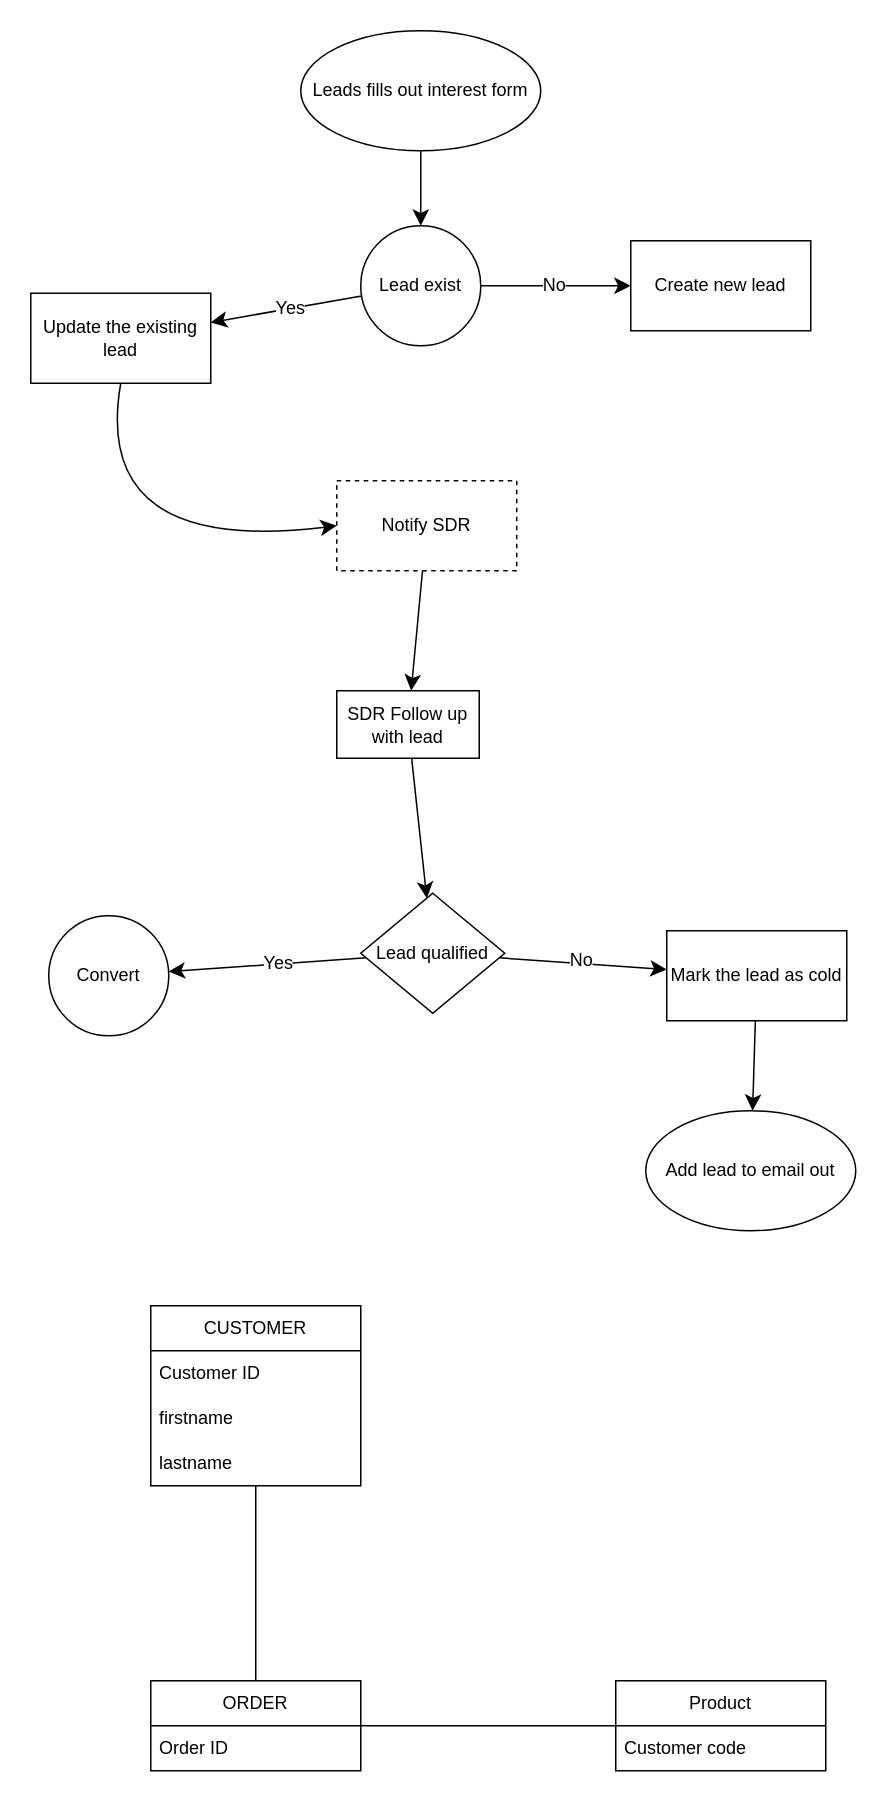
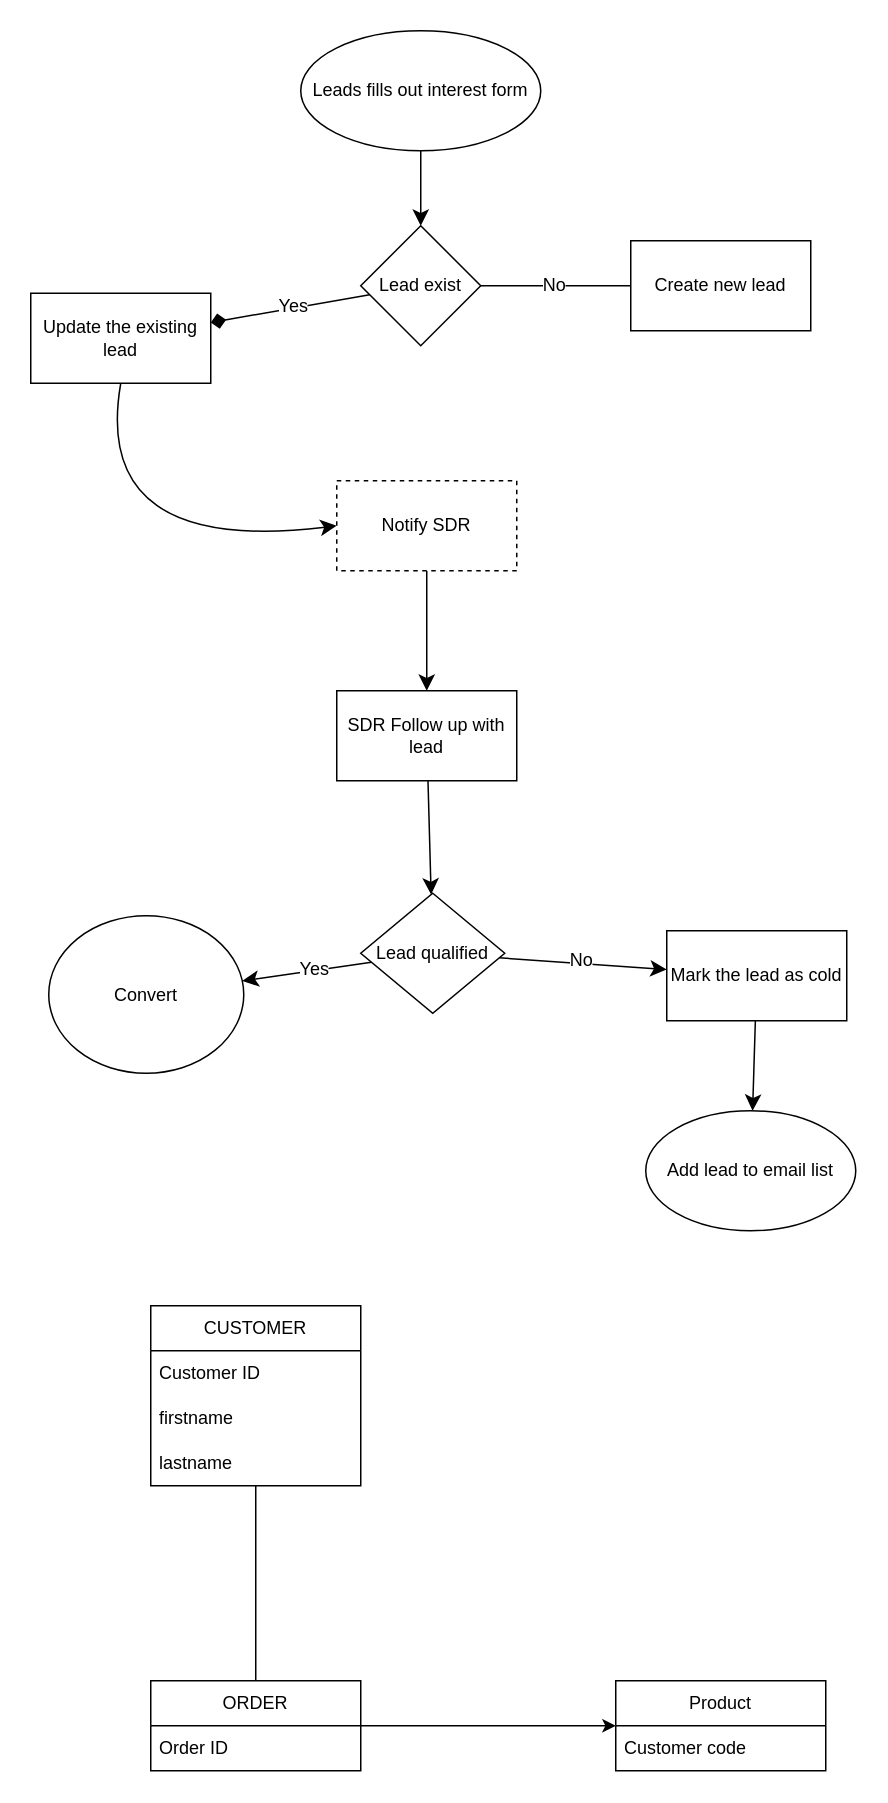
(421, 286) -> (421, 286)
(617, 286) -> (622, 286)
(224, 320) -> (226, 320)
(408, 725) -> (427, 736)
(109, 976) -> (146, 995)
(751, 1171) -> (751, 1171)
(607, 1726) -> (604, 1726)
